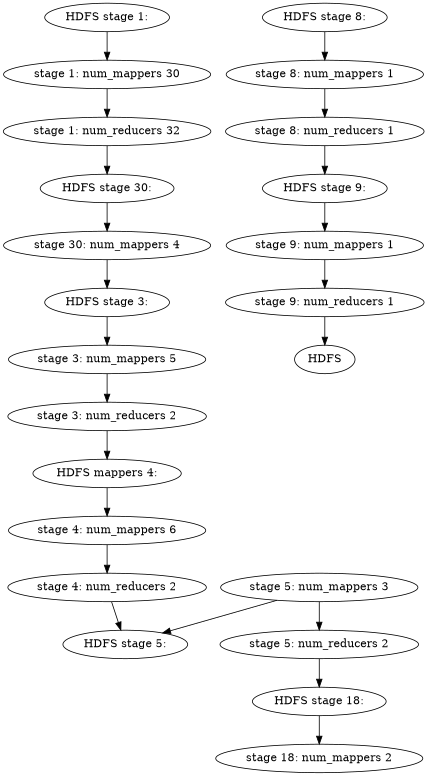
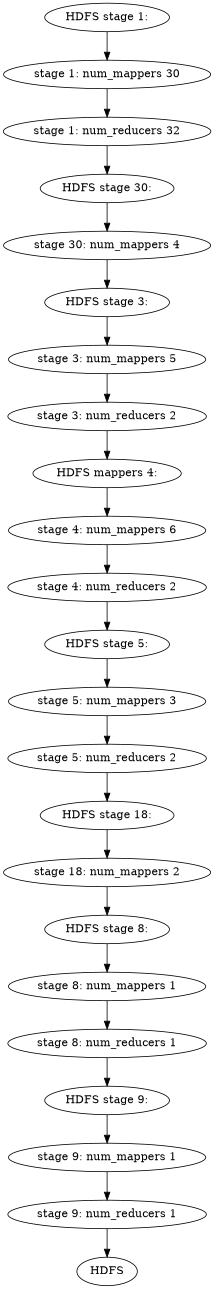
(224, 616) -> (107, 669)
none -> (107, 897)
